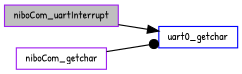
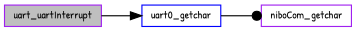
(61, 16) -> (53, 16)
(128, 48) -> (237, 16)
